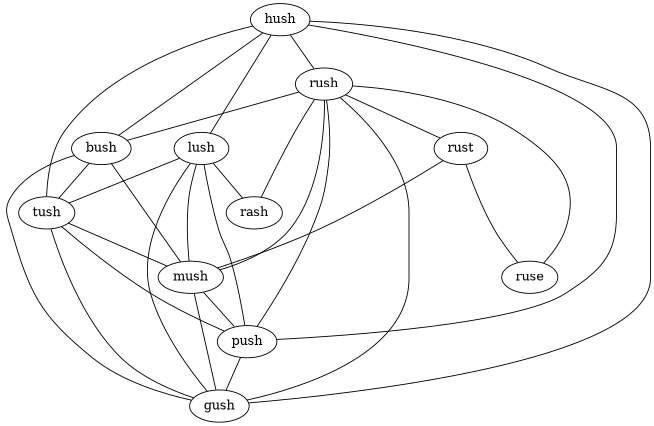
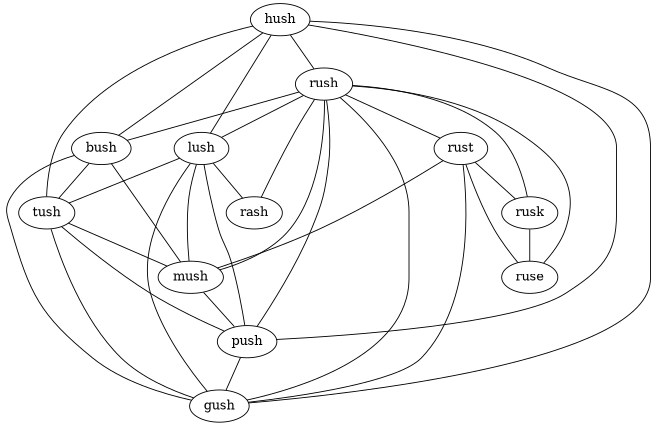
none -> (263, 116)
none -> (530, 213)
(205, 342) -> (428, 349)
